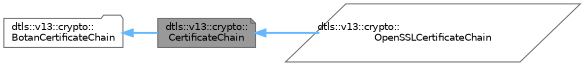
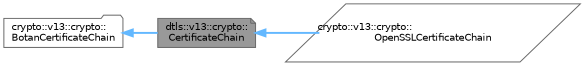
(63, 33) -> (63, 33)
(433, 33) -> (433, 33)
